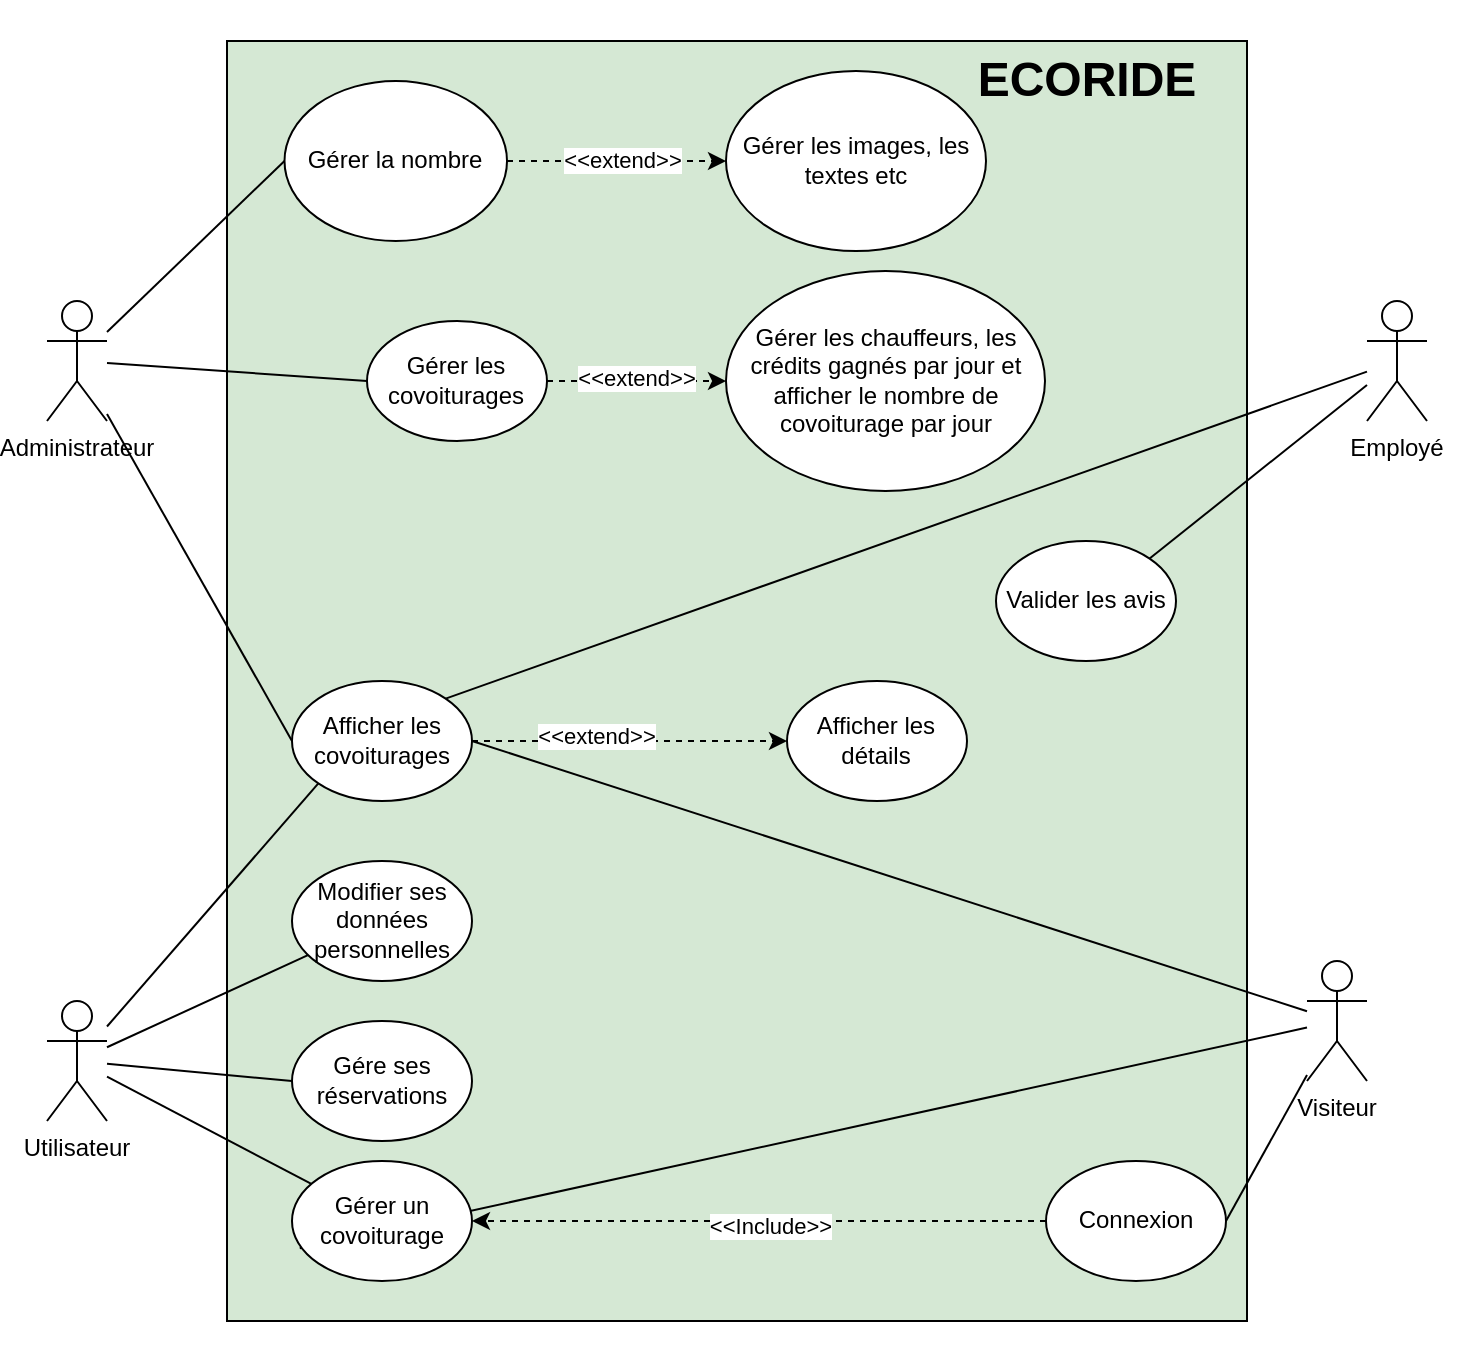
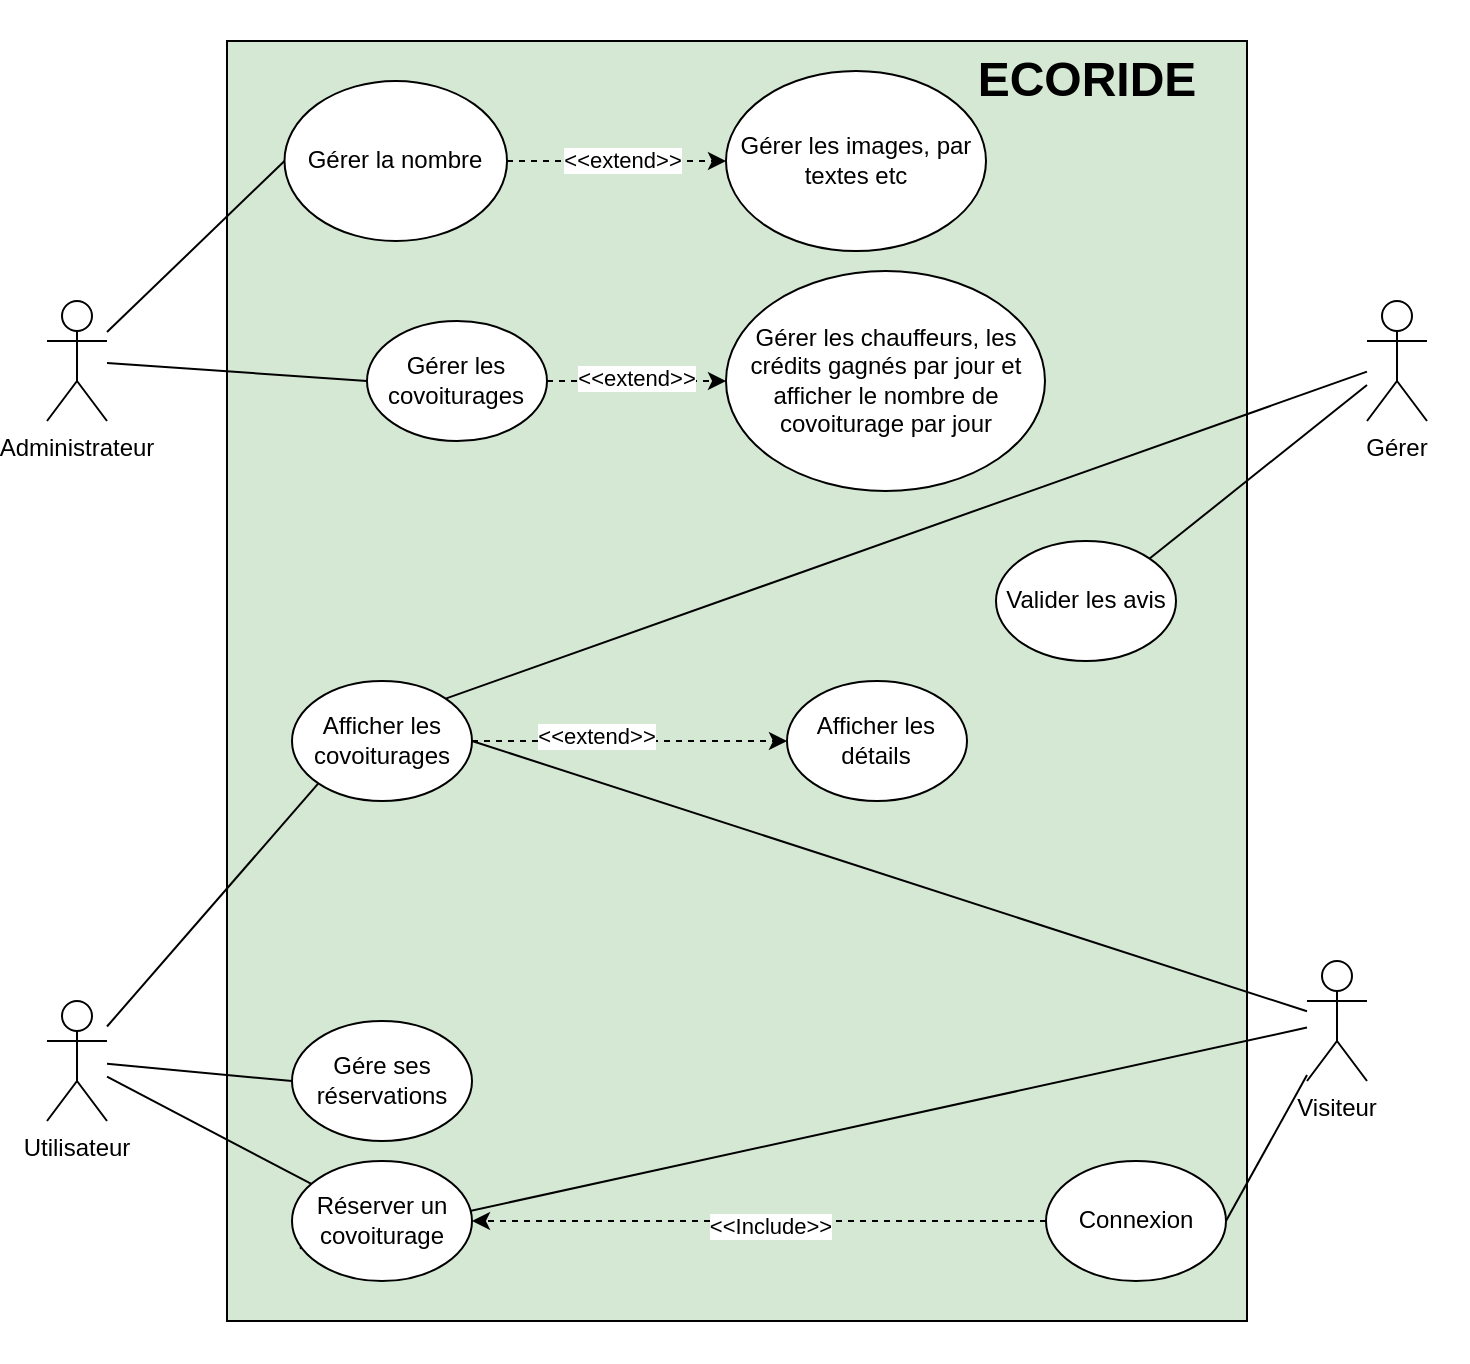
(857, 161) -> (857, 161)
(1398, 449) -> (1398, 449)
(199, 577) -> none
(382, 921) -> none
(207, 1001) -> none
(383, 1221) -> (383, 1221)
